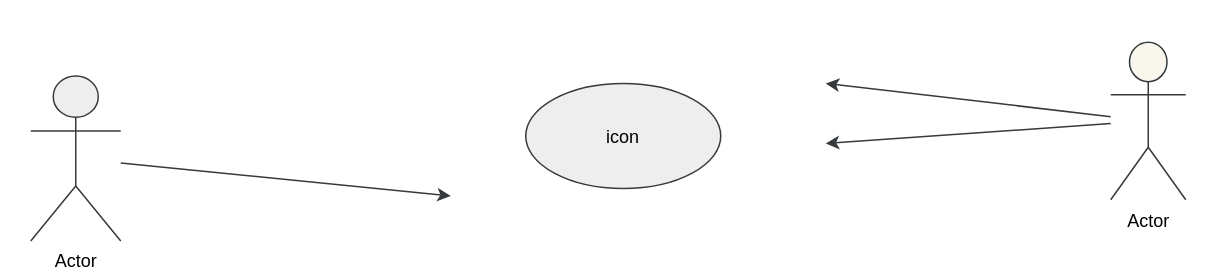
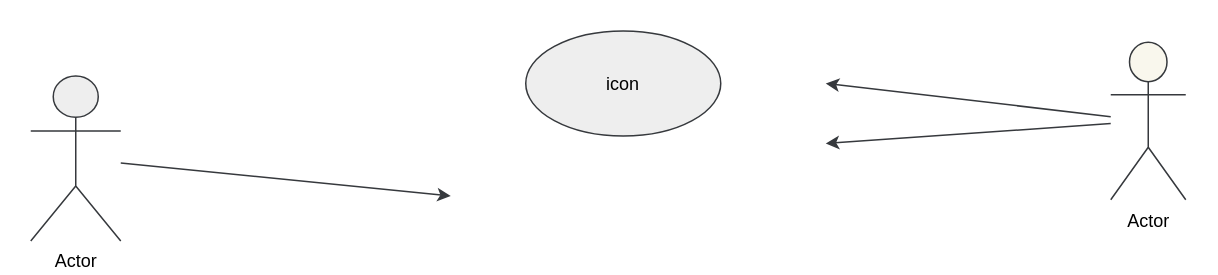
(623, 136) -> (623, 83)
